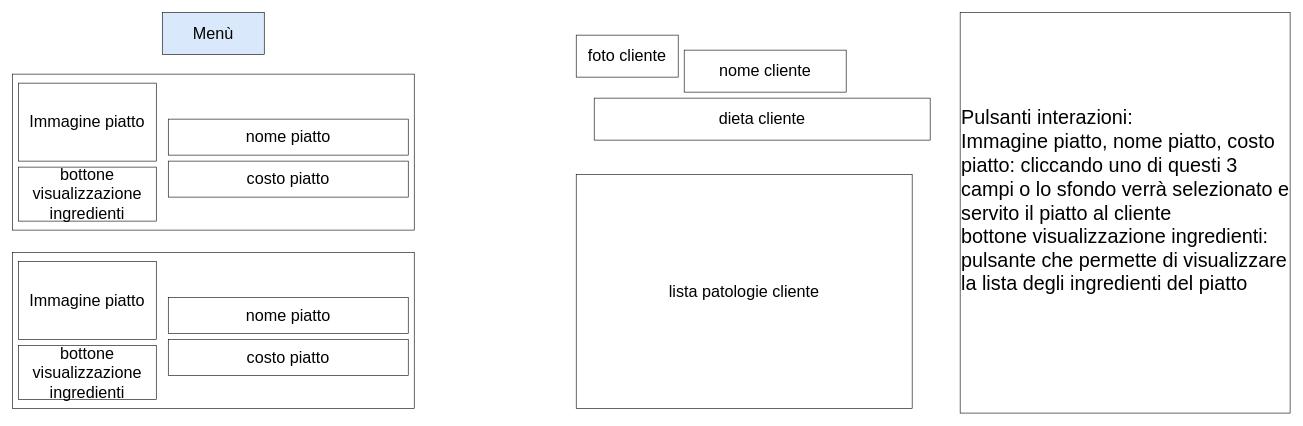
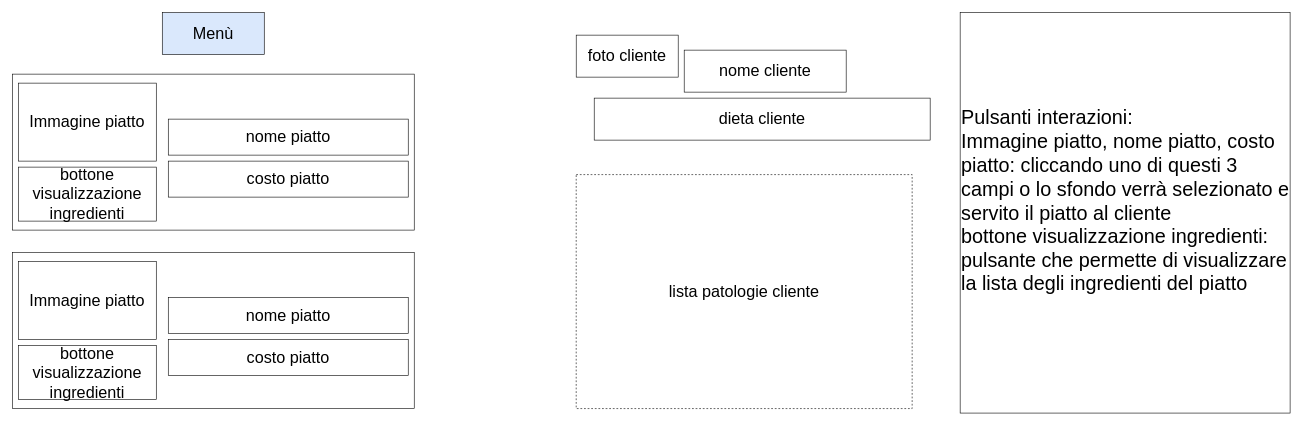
(744, 292) -> (744, 292)
